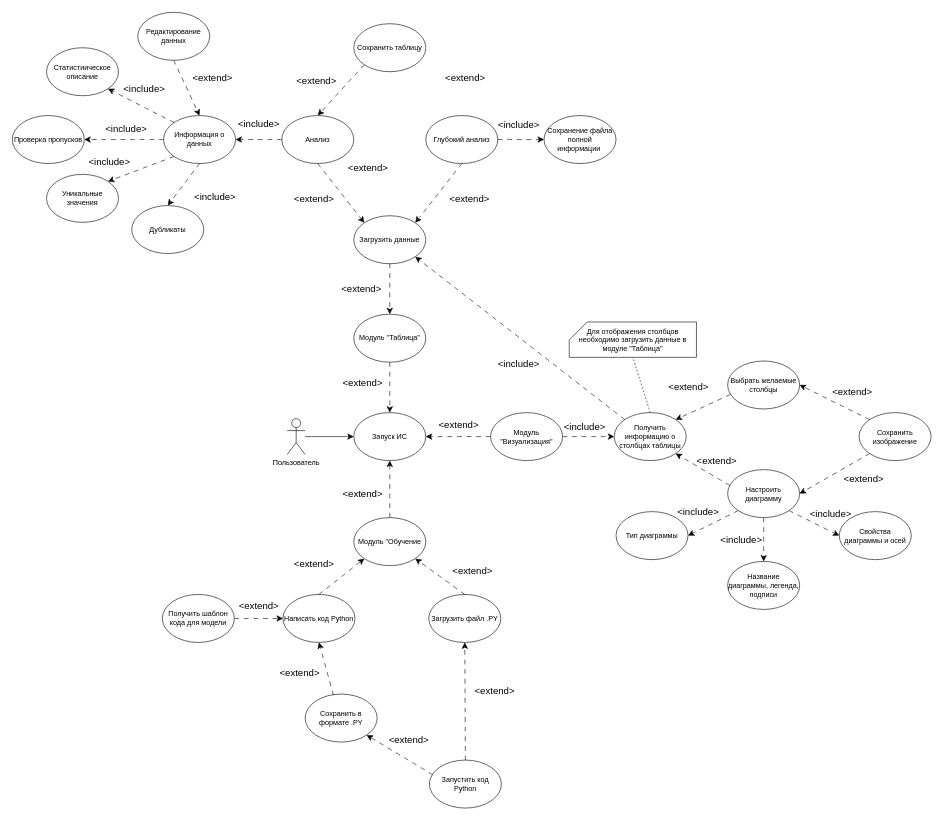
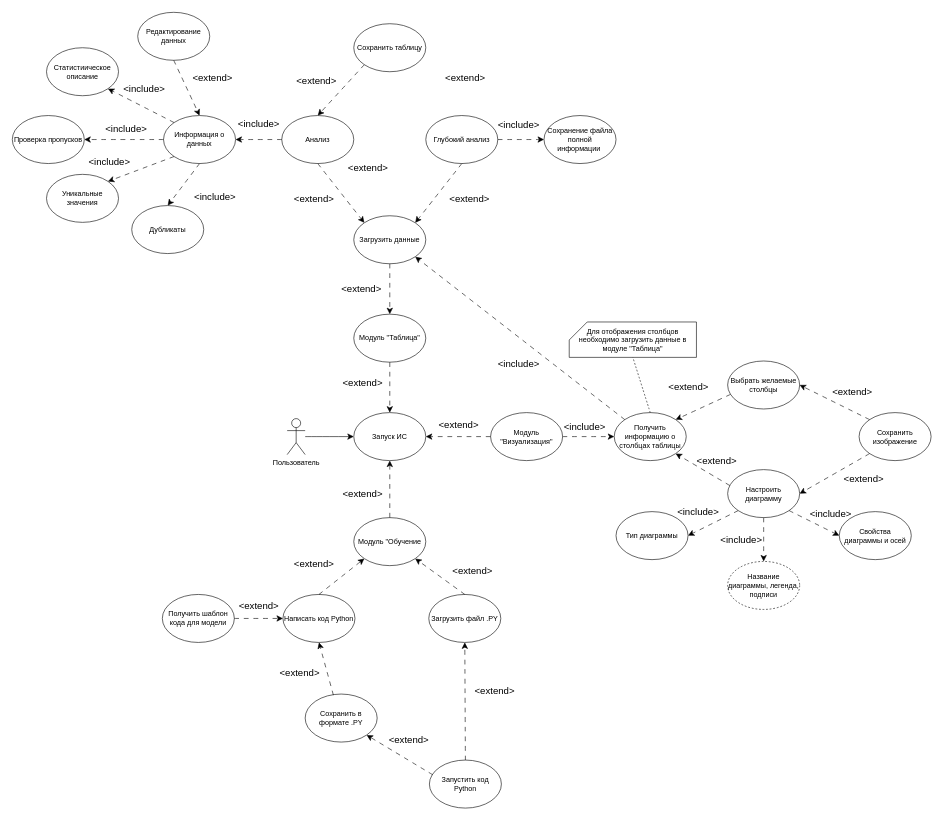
(764, 585) -> (764, 585)
